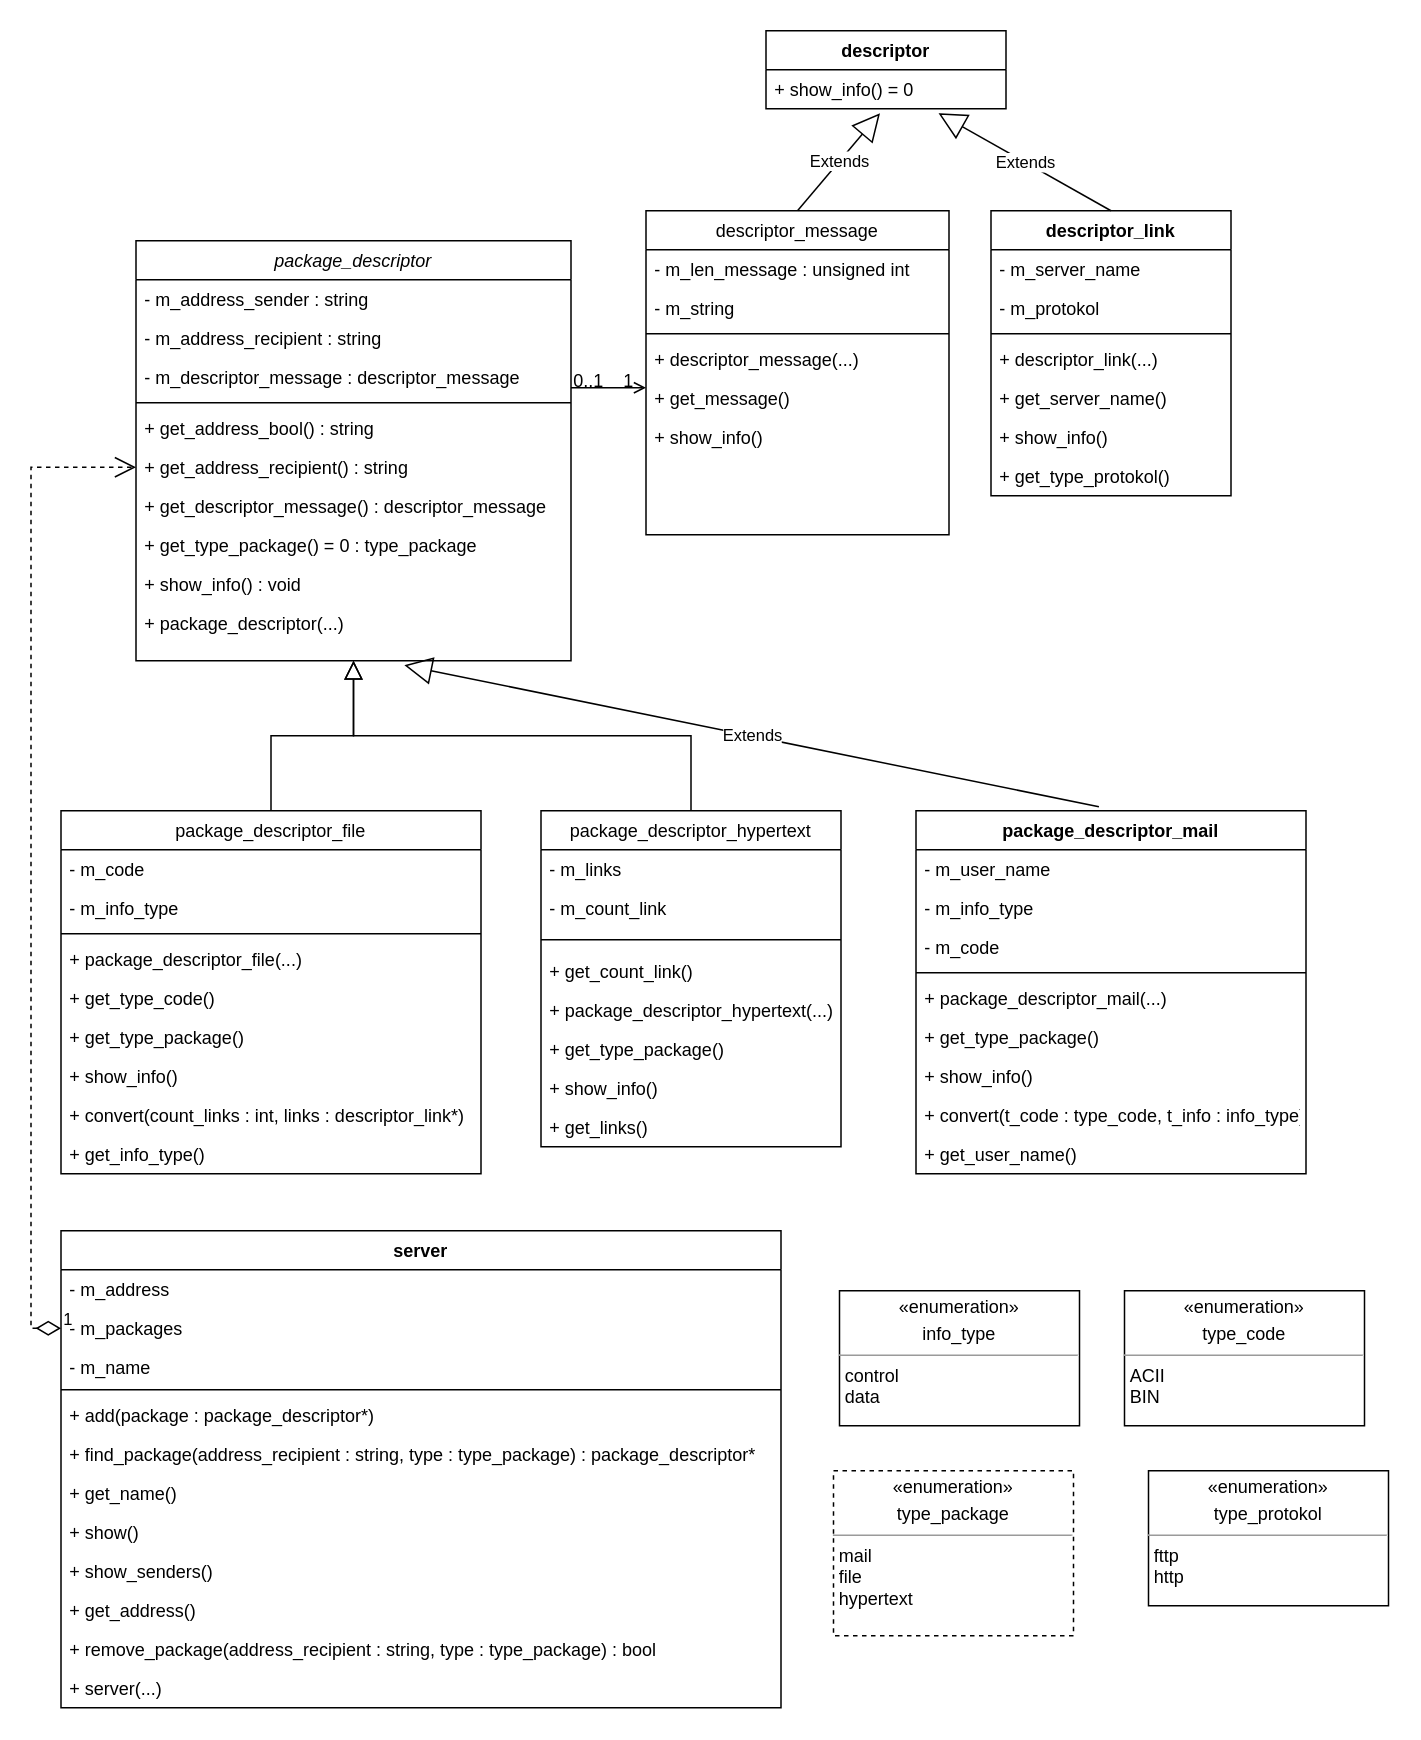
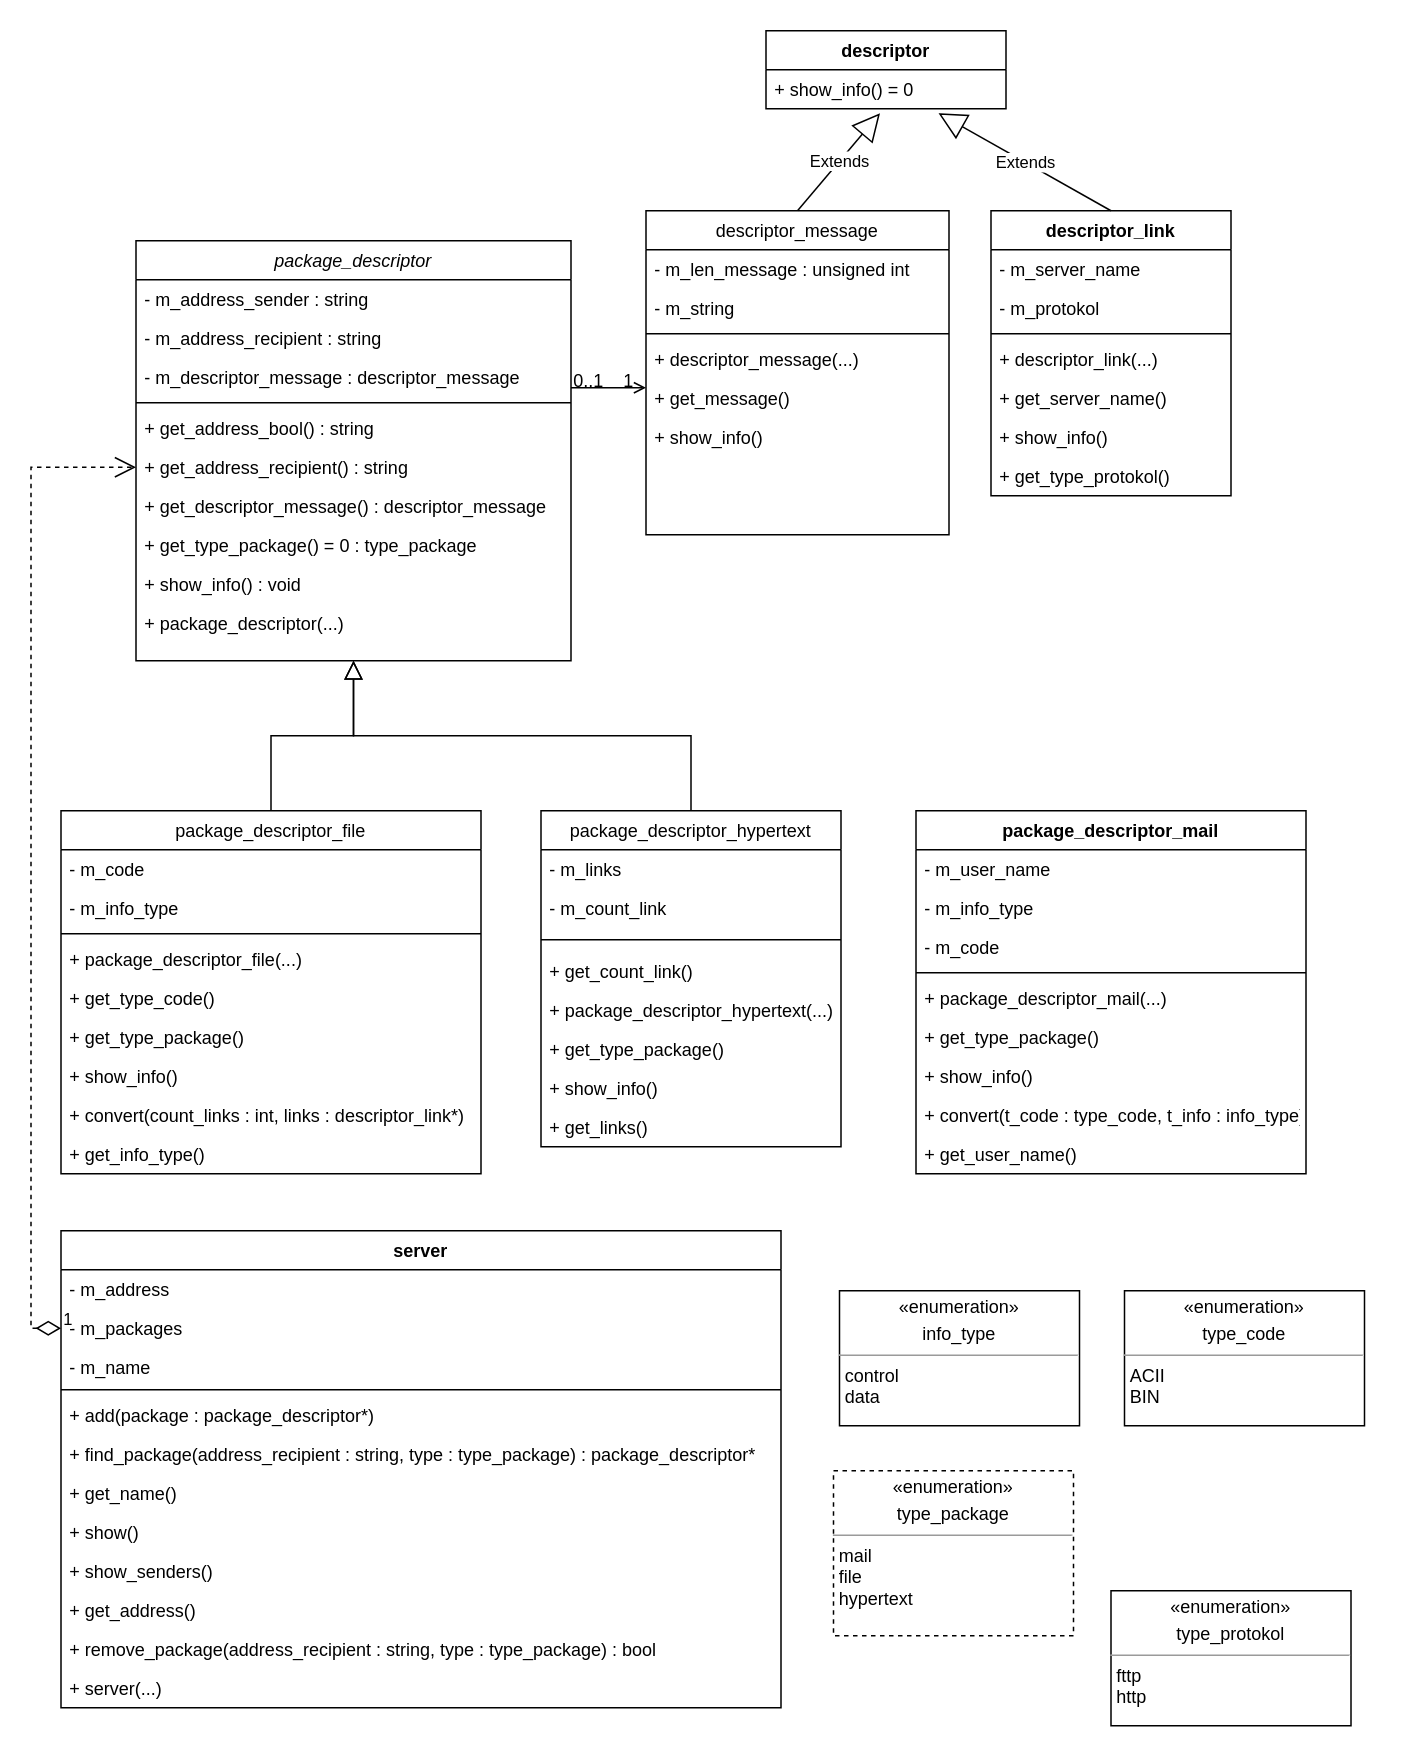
(765, 739) -> none
(1268, 1538) -> (1231, 1658)
